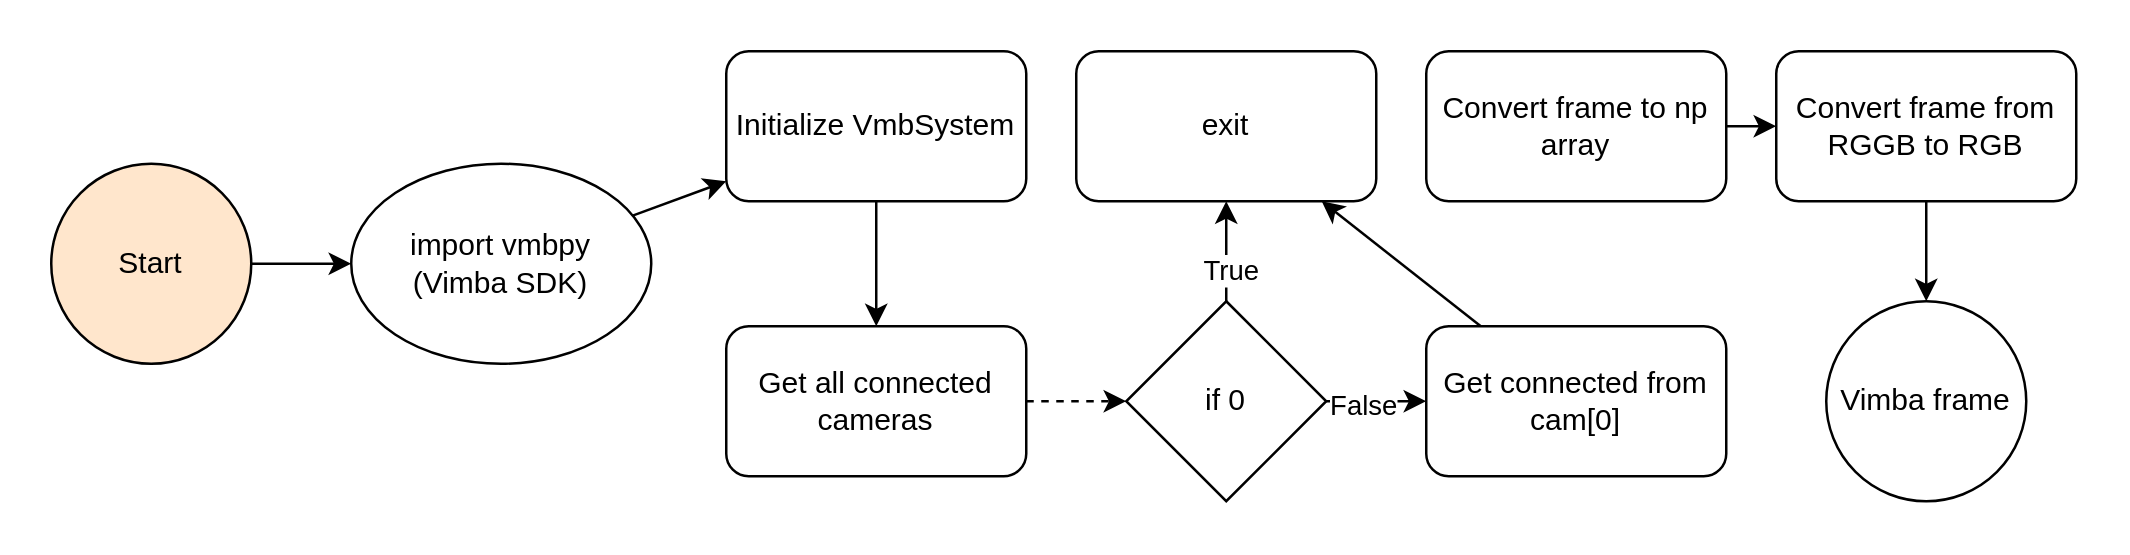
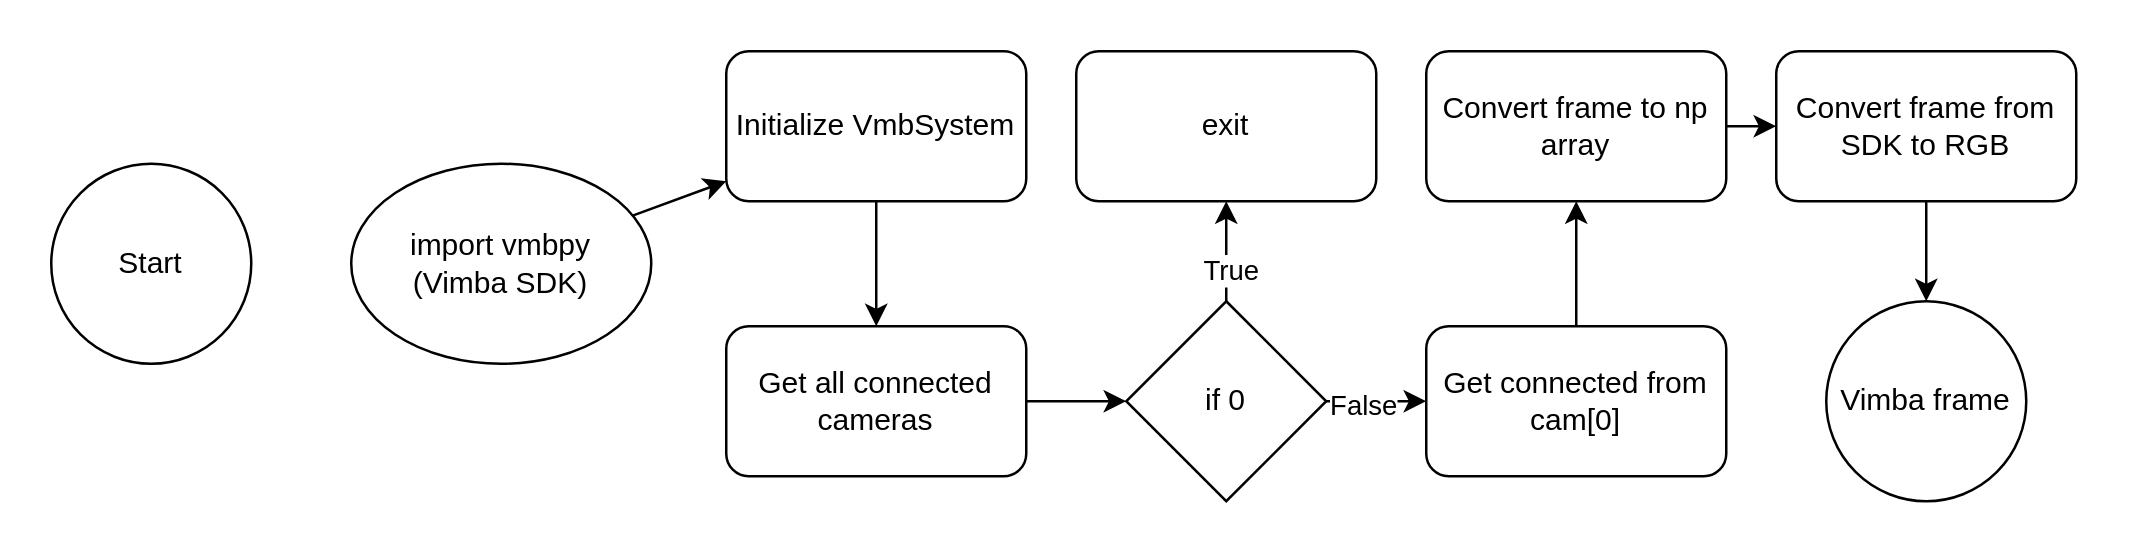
(1926, 126) -> (1926, 126)
(151, 264) -> (151, 264)
(293, 264) -> none
(1408, 269) -> (1576, 272)
(1067, 401) -> (1067, 401)
